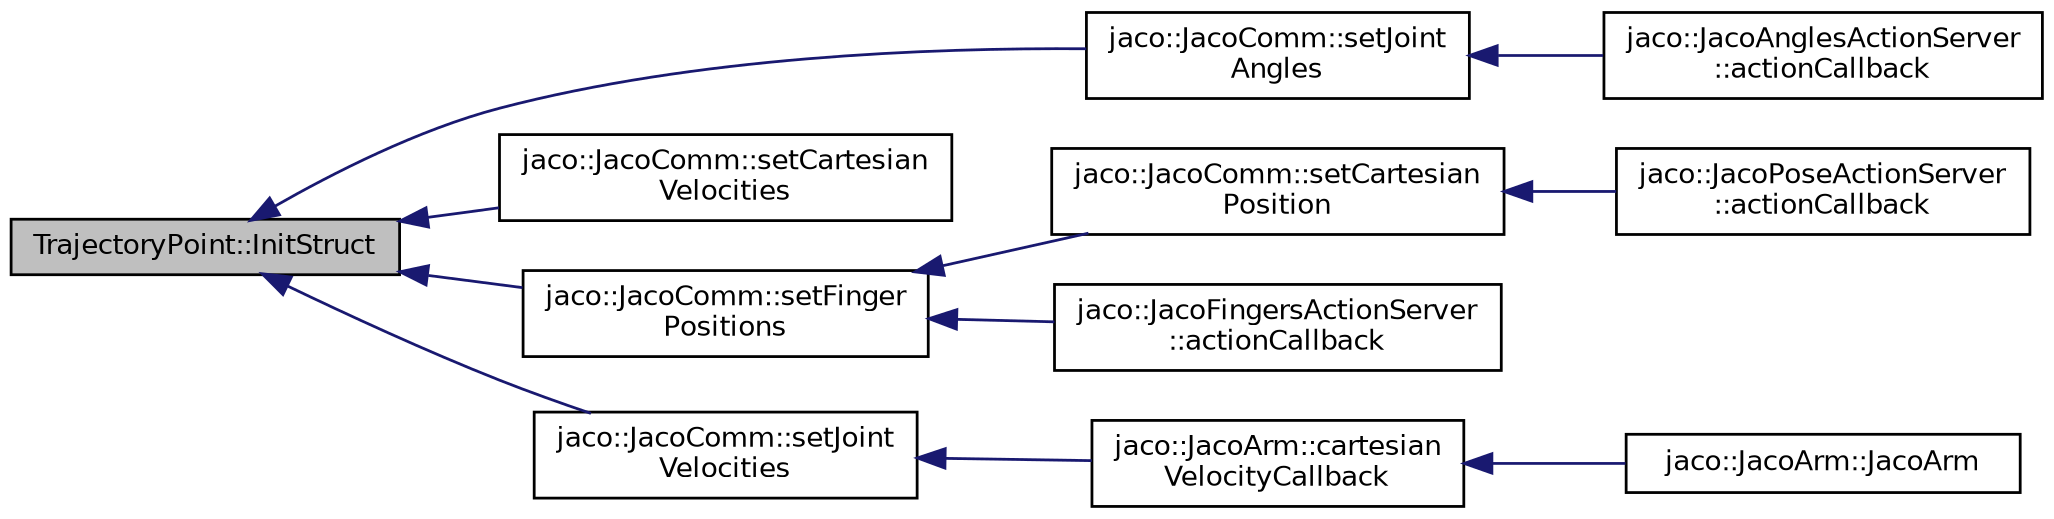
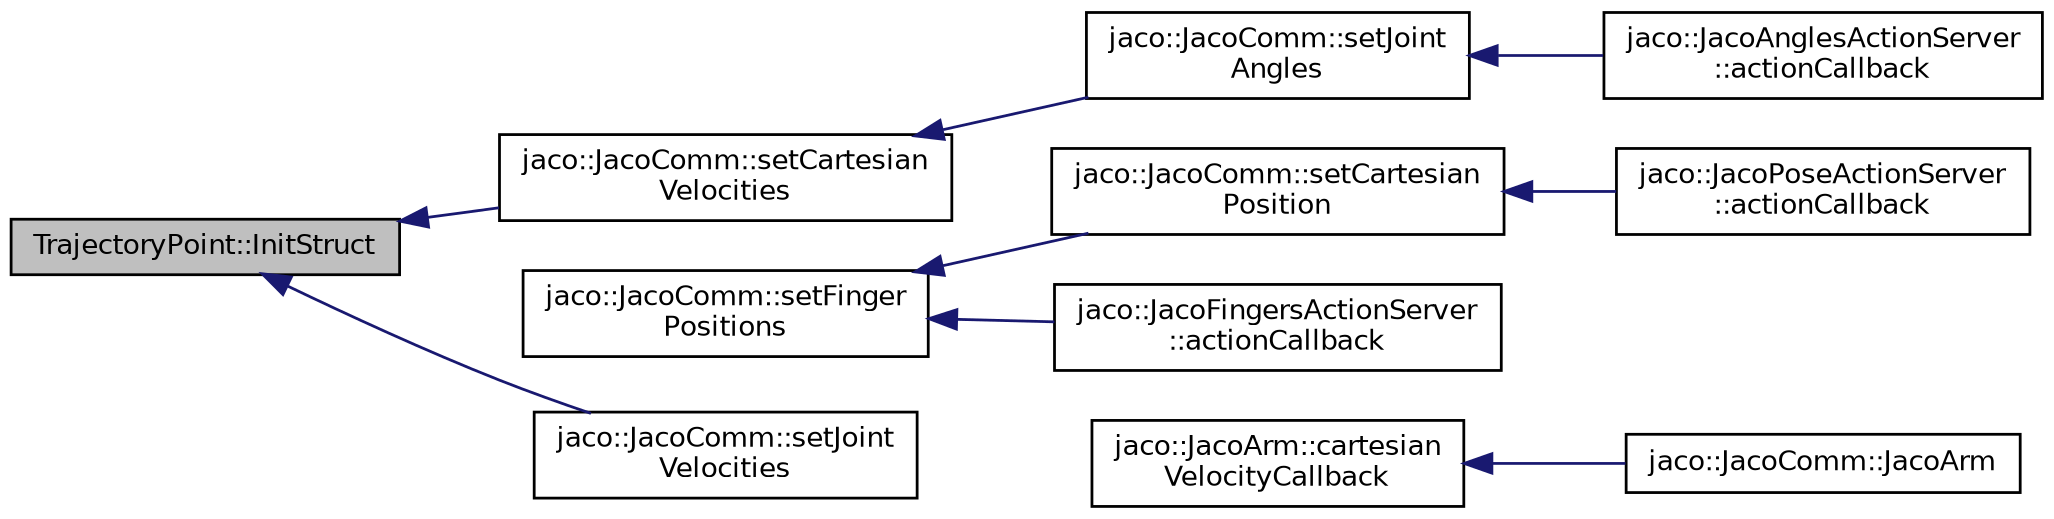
(669, 75) -> (1016, 113)
(475, 282) -> none
(1019, 460) -> none
(1823, 463) -> (1823, 463)
